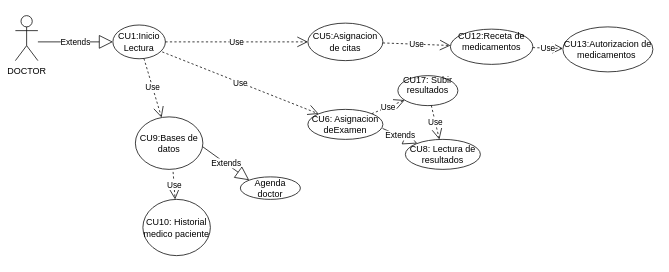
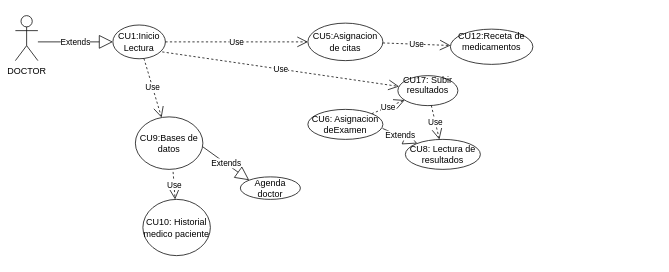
(547, 48) -> none
(608, 49) -> none
(241, 83) -> (281, 69)
